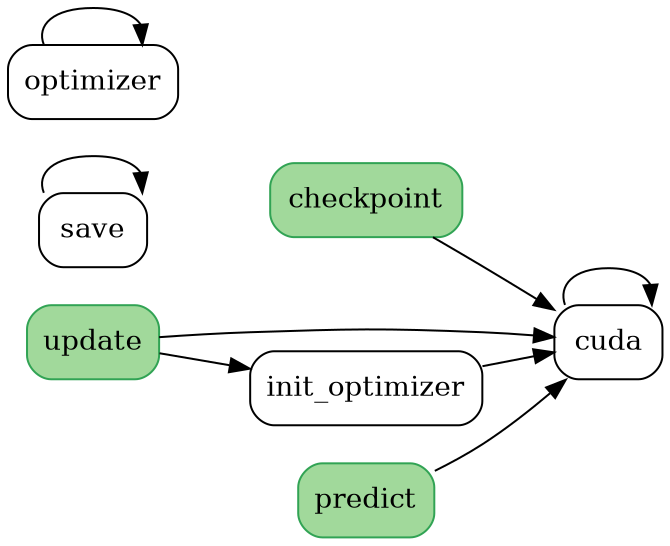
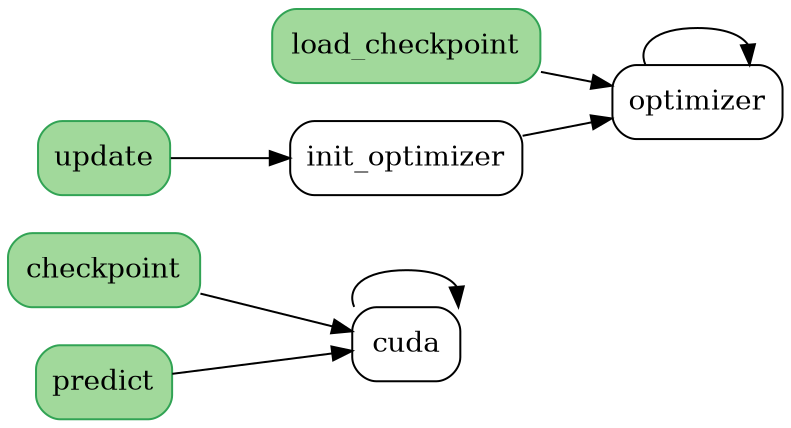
none -> (406, 46)
(93, 230) -> none
(347, 330) -> none
(508, 361) -> (557, 129)
